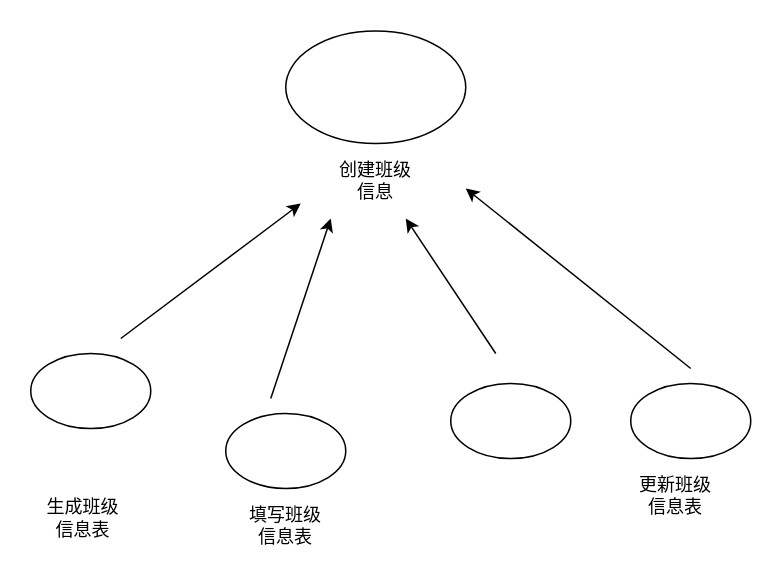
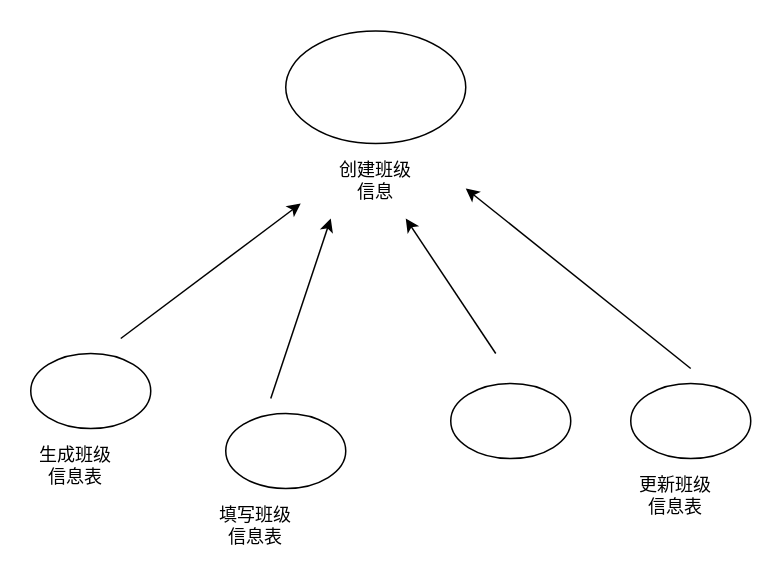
(83, 518) -> (76, 466)
(286, 526) -> (256, 526)
